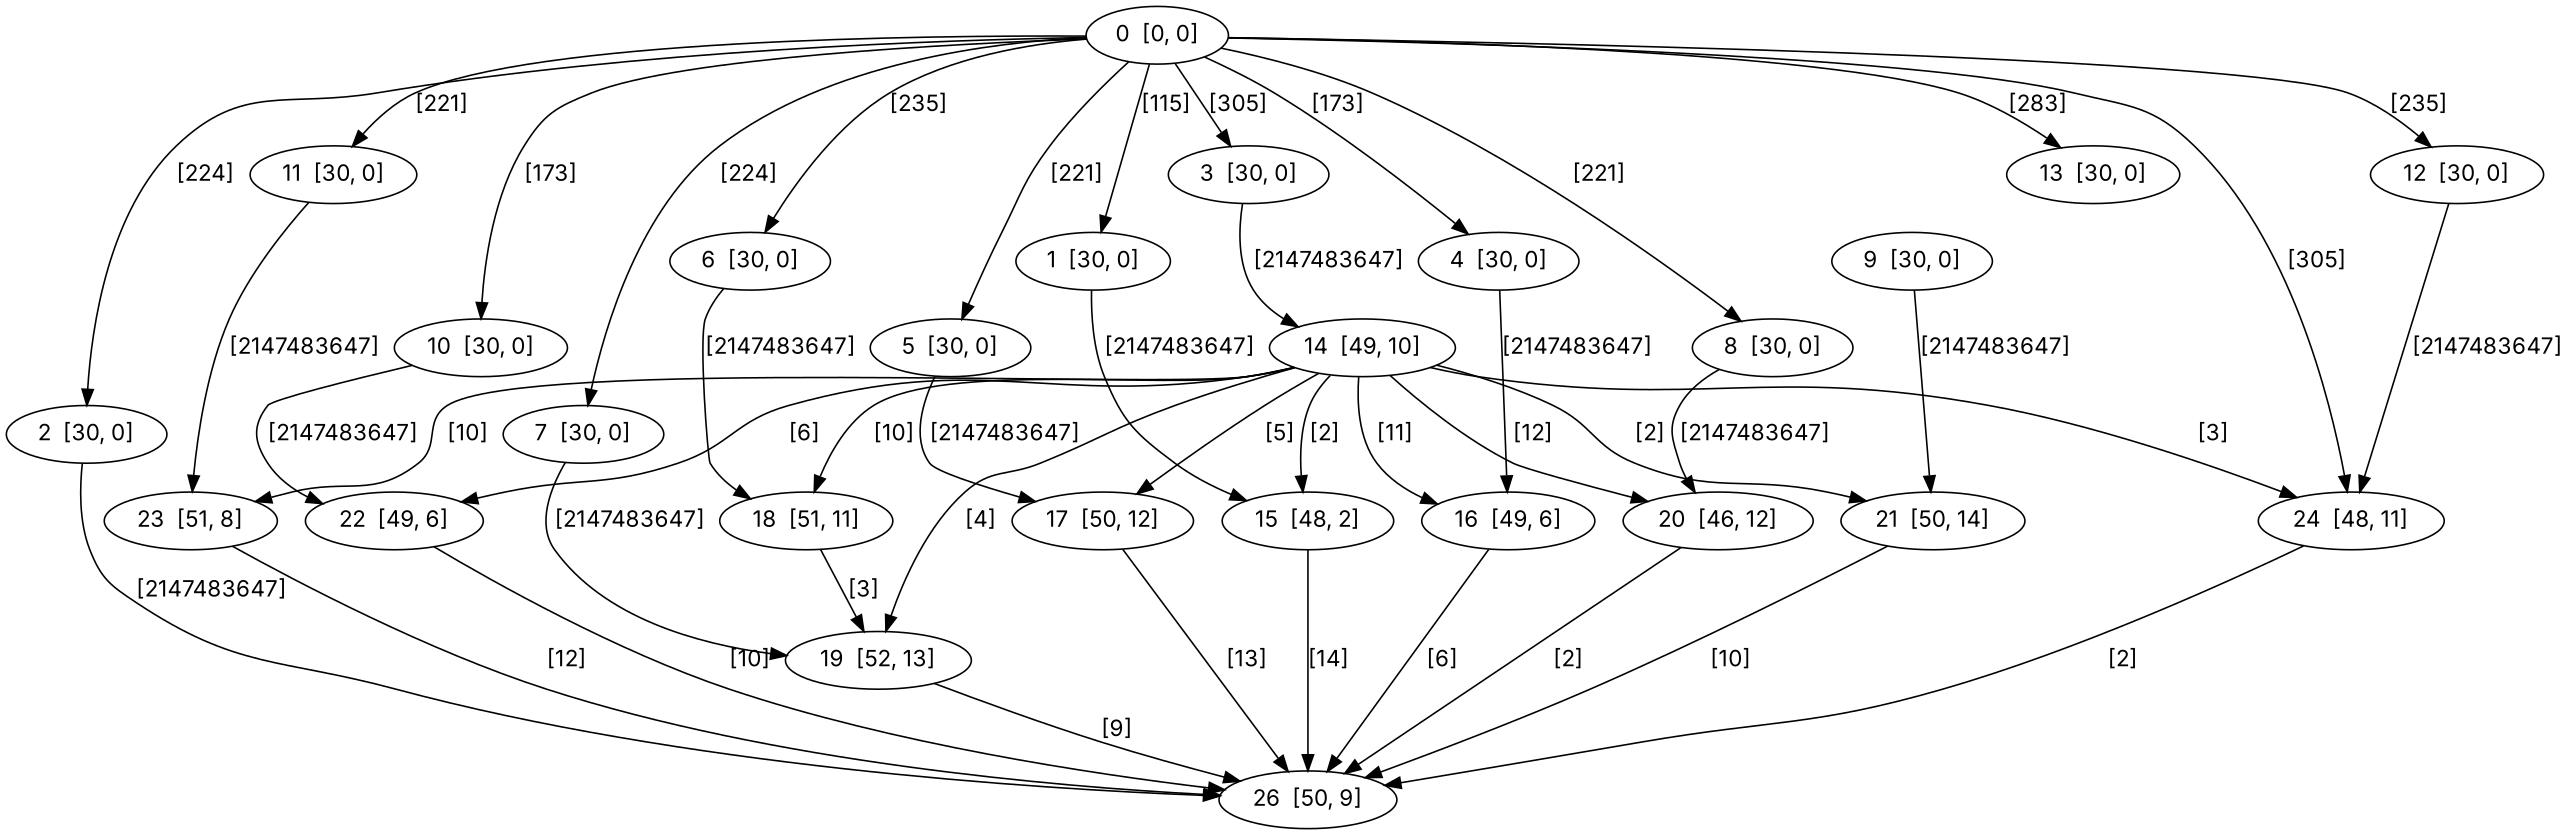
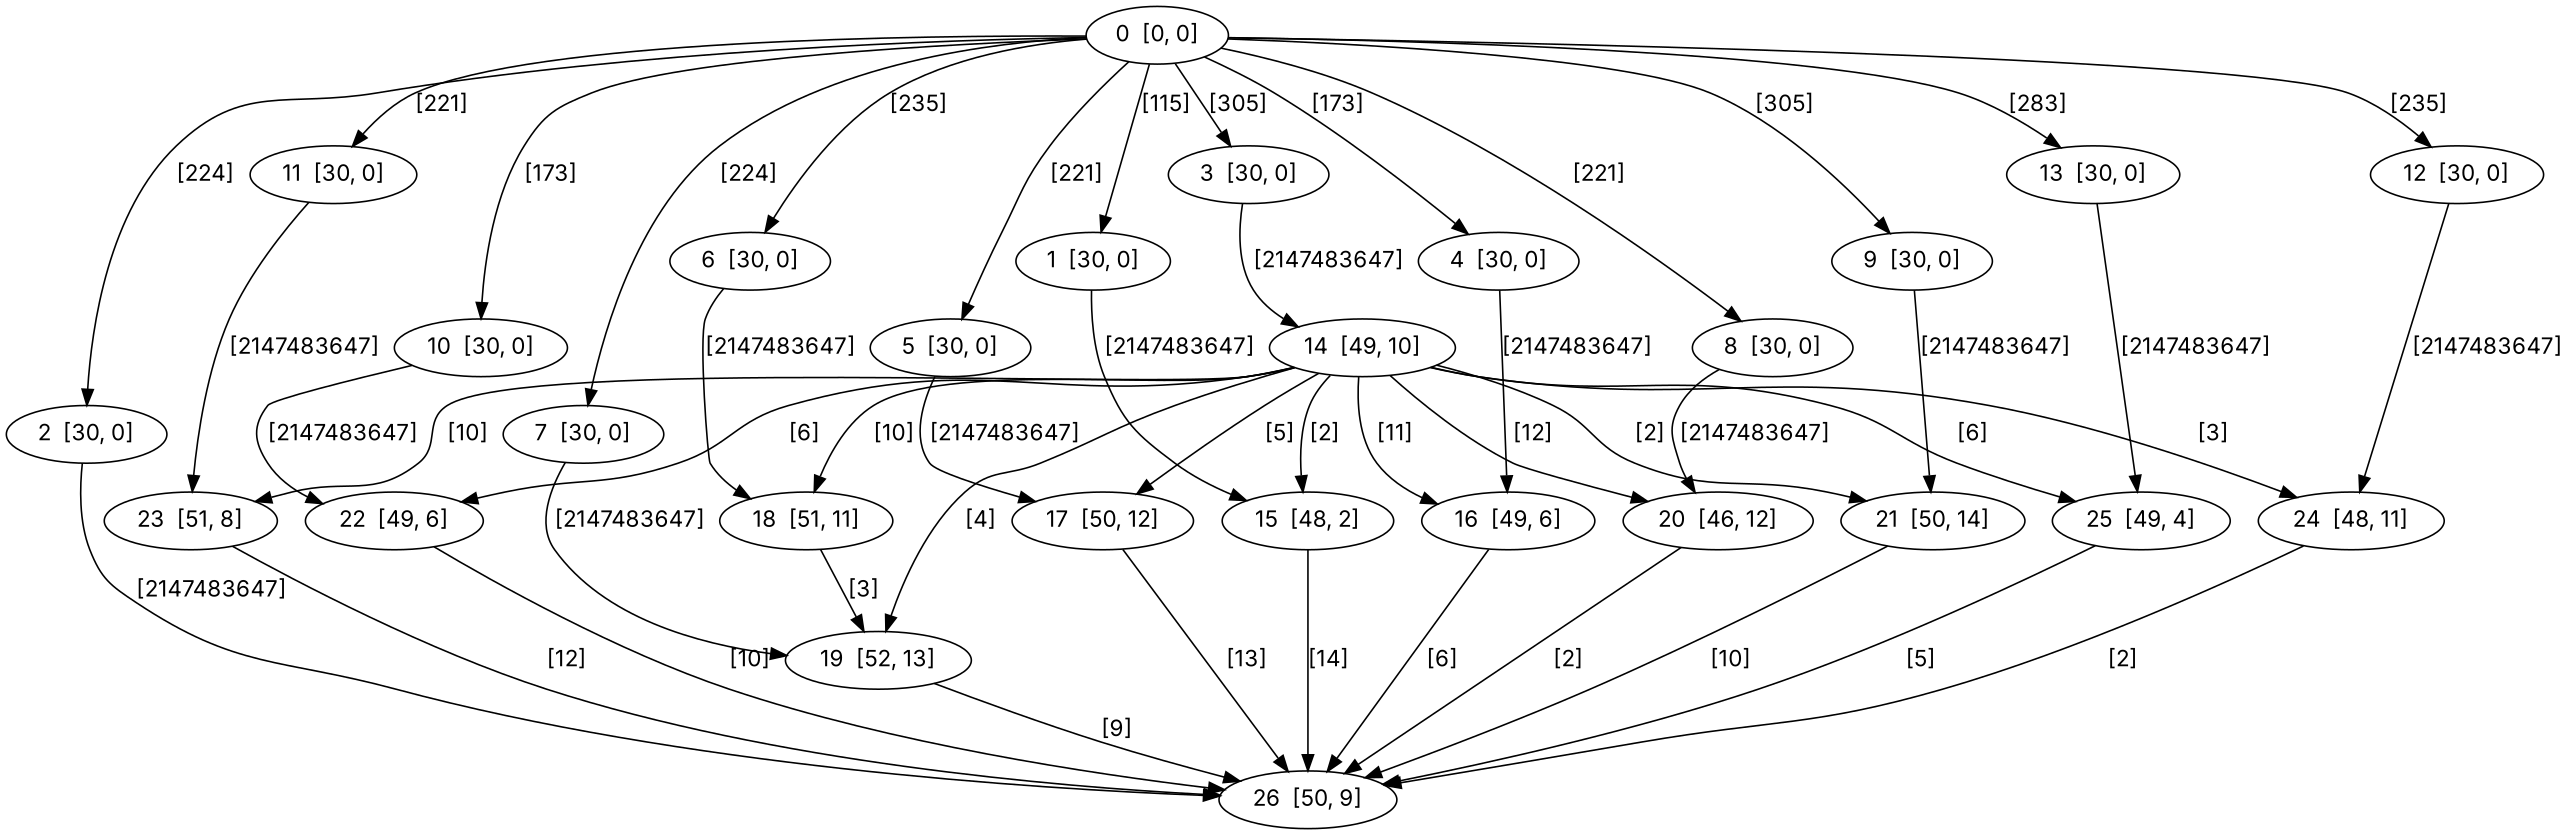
(1902, 69) -> (1577, 65)
none -> (2141, 521)
